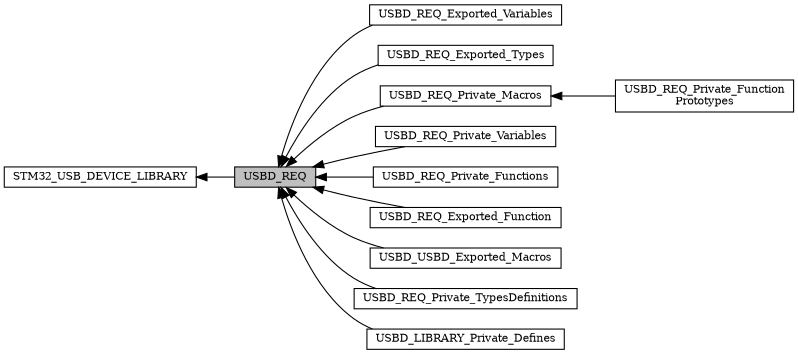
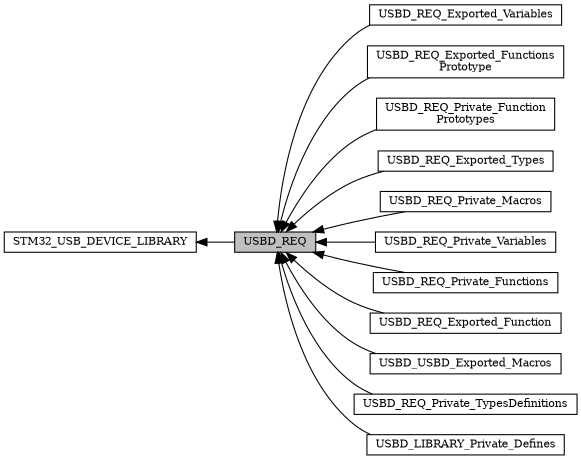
none -> (466, 62)
(589, 96) -> (323, 168)
